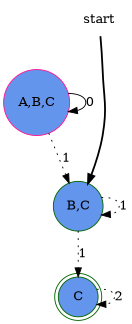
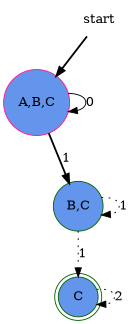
(105, 106) -> (74, 53)
(57, 154) -> (57, 154)
